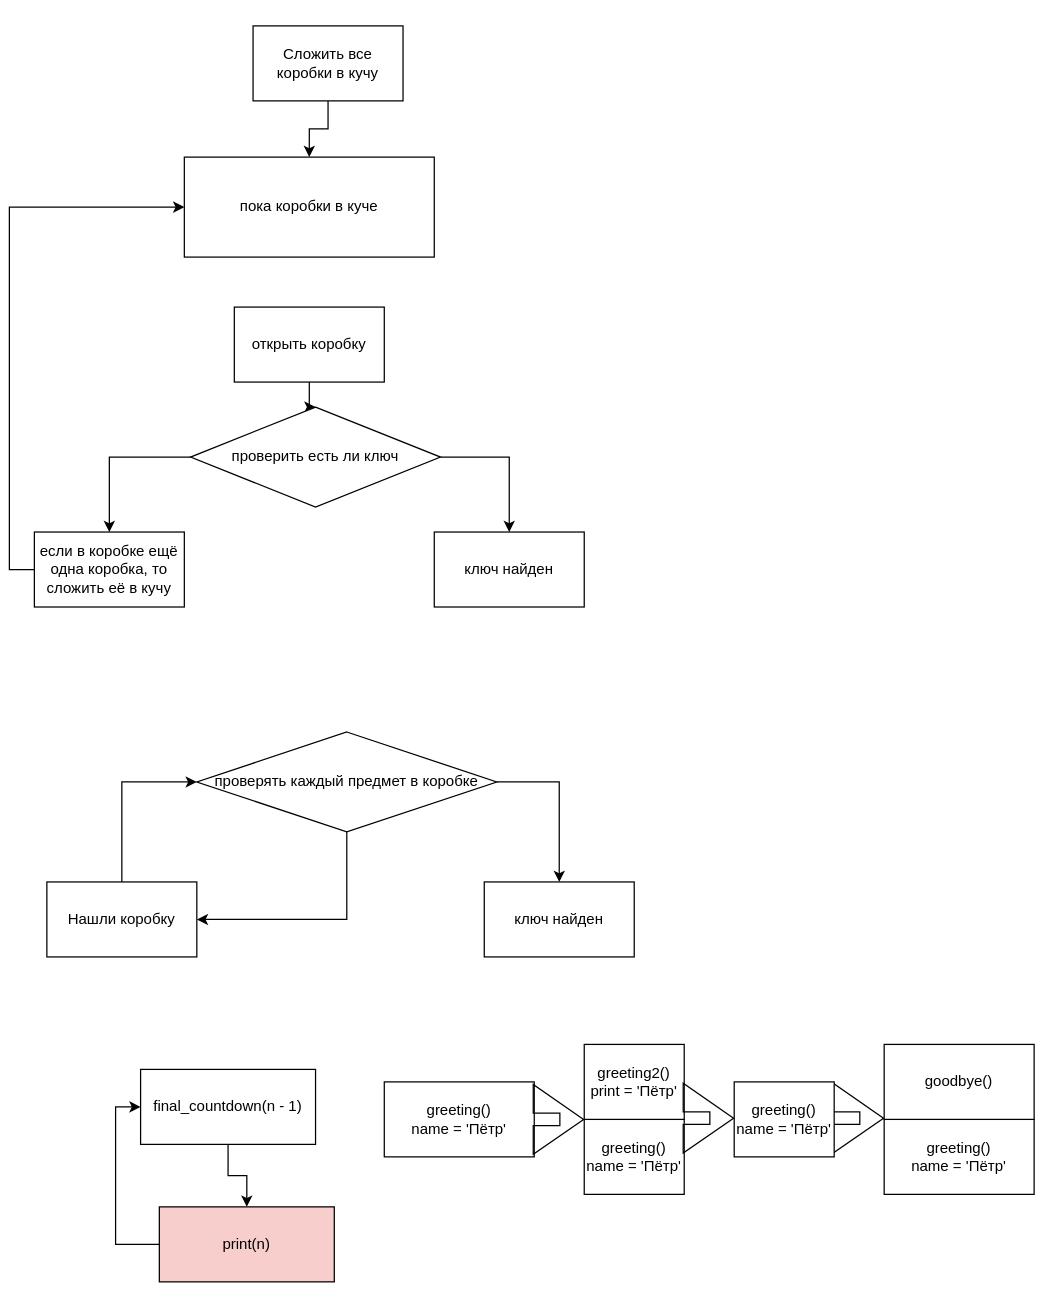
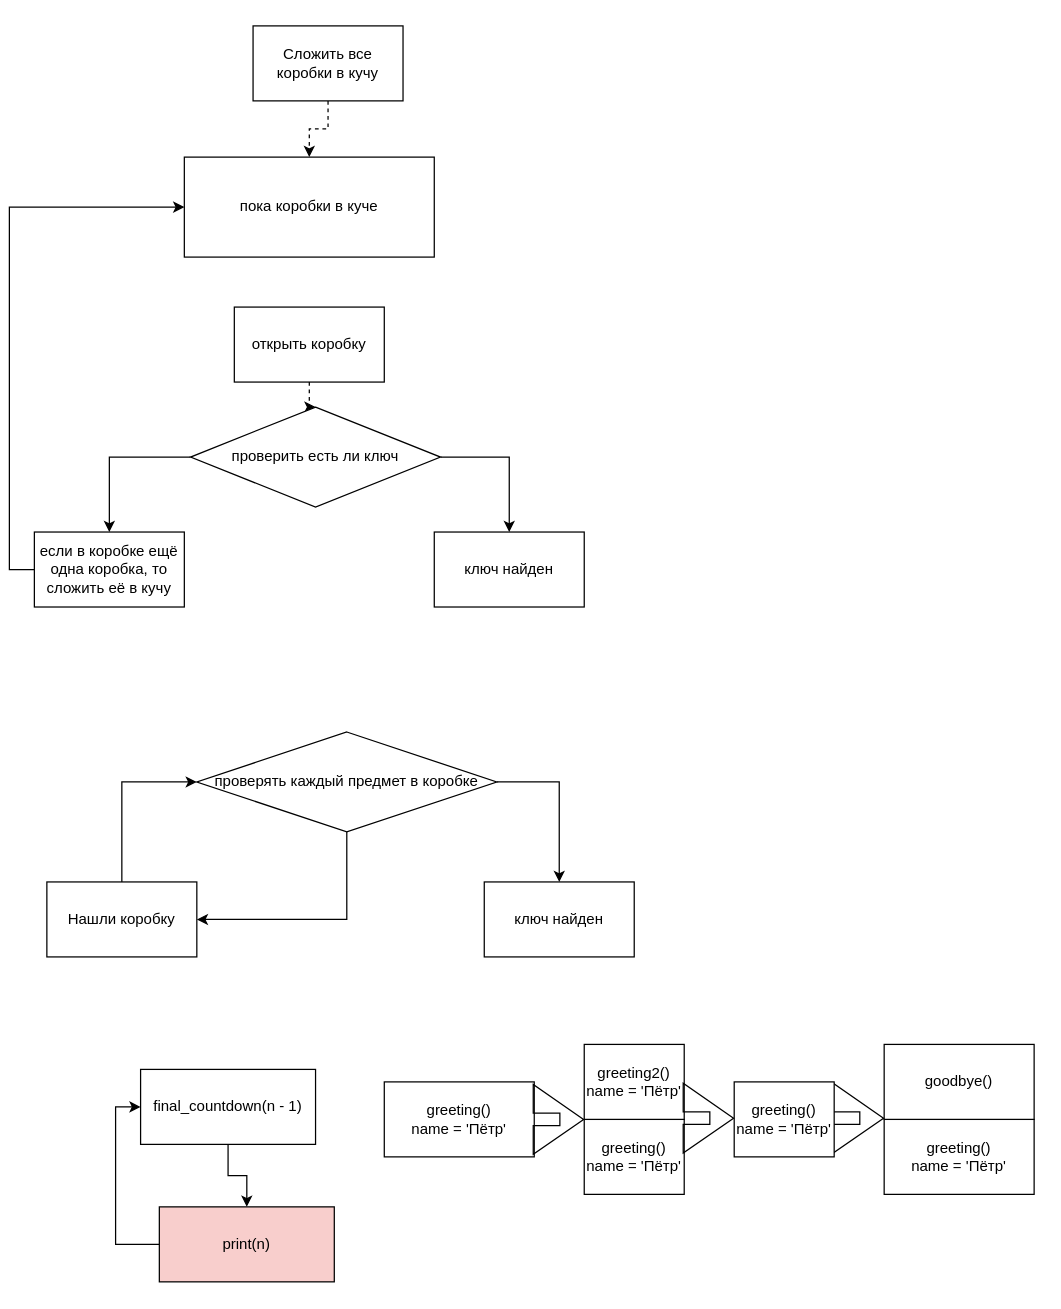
(322, 129) -> (322, 129)
(309, 394) -> (309, 394)
(634, 1082) -> (634, 1082)
